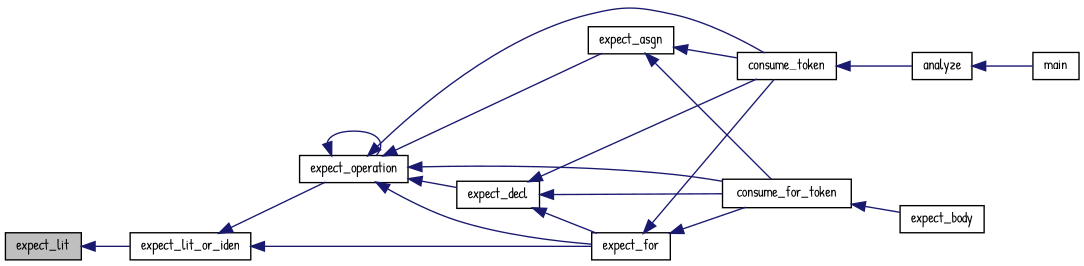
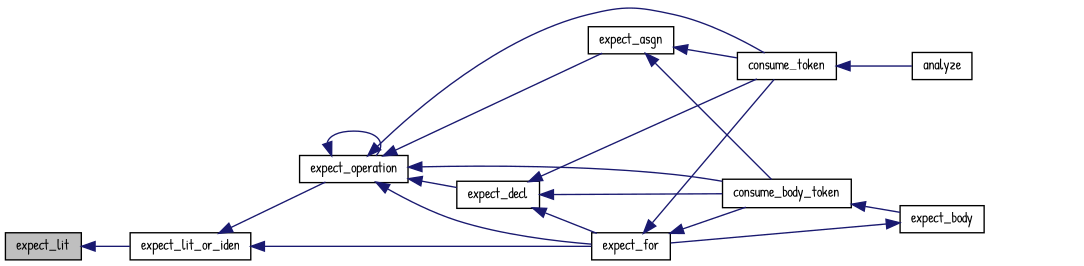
(1056, 66) -> none
(787, 193) -> (787, 193)
none -> (778, 233)
